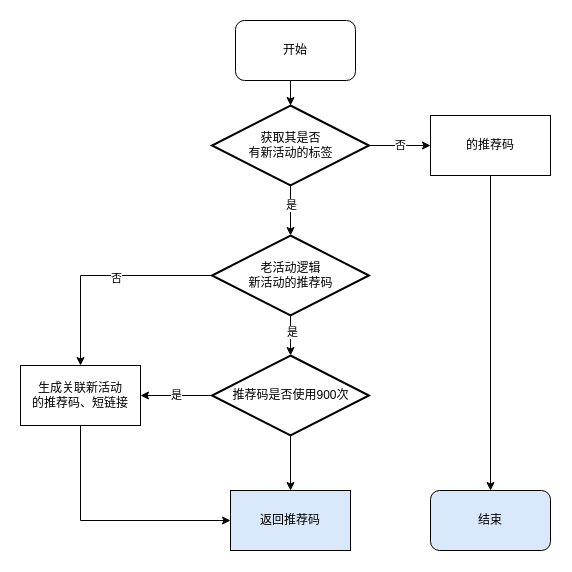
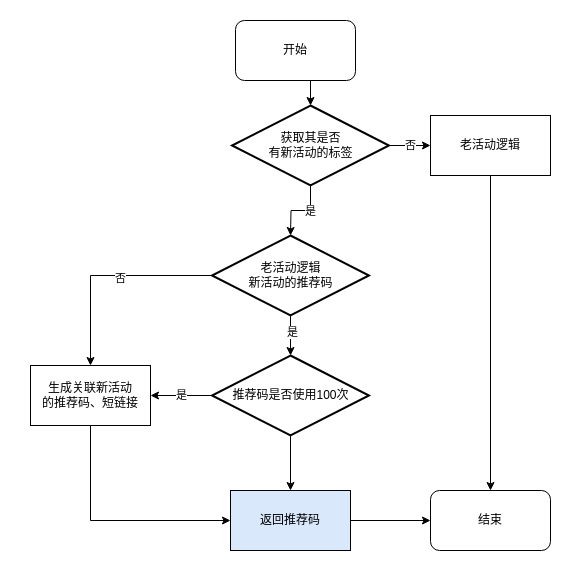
(291, 146) -> (311, 146)
(491, 146) -> (491, 146)
(81, 396) -> (91, 396)
(291, 396) -> (291, 396)
none -> (387, 521)
(491, 521) -> (491, 521)
